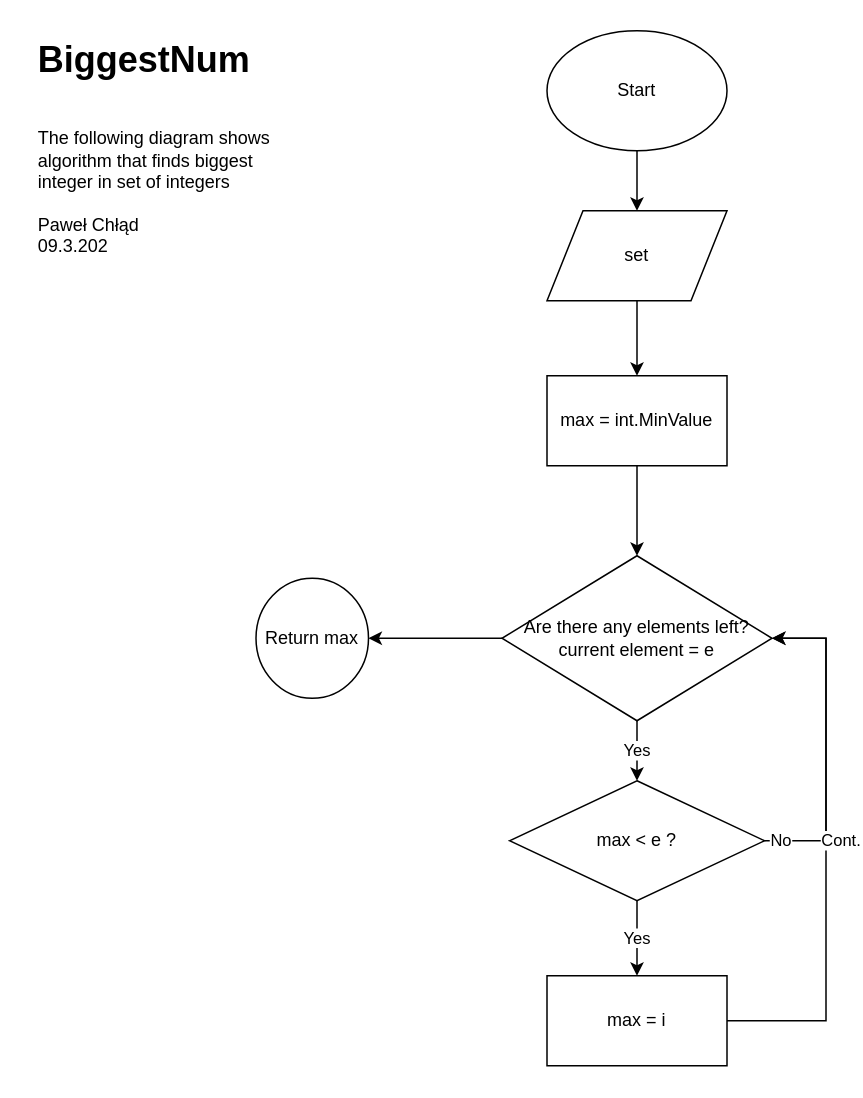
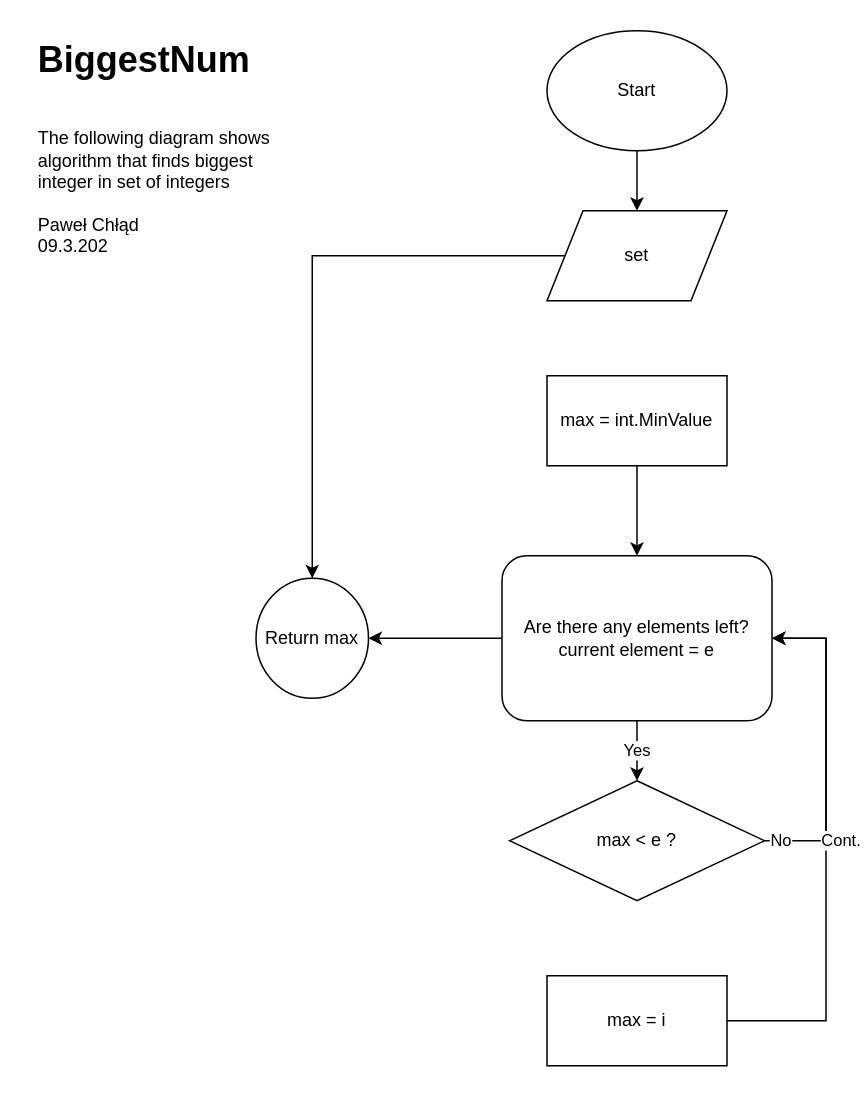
(637, 333) -> (312, 286)
(637, 638) -> (637, 638)
(637, 933) -> none
